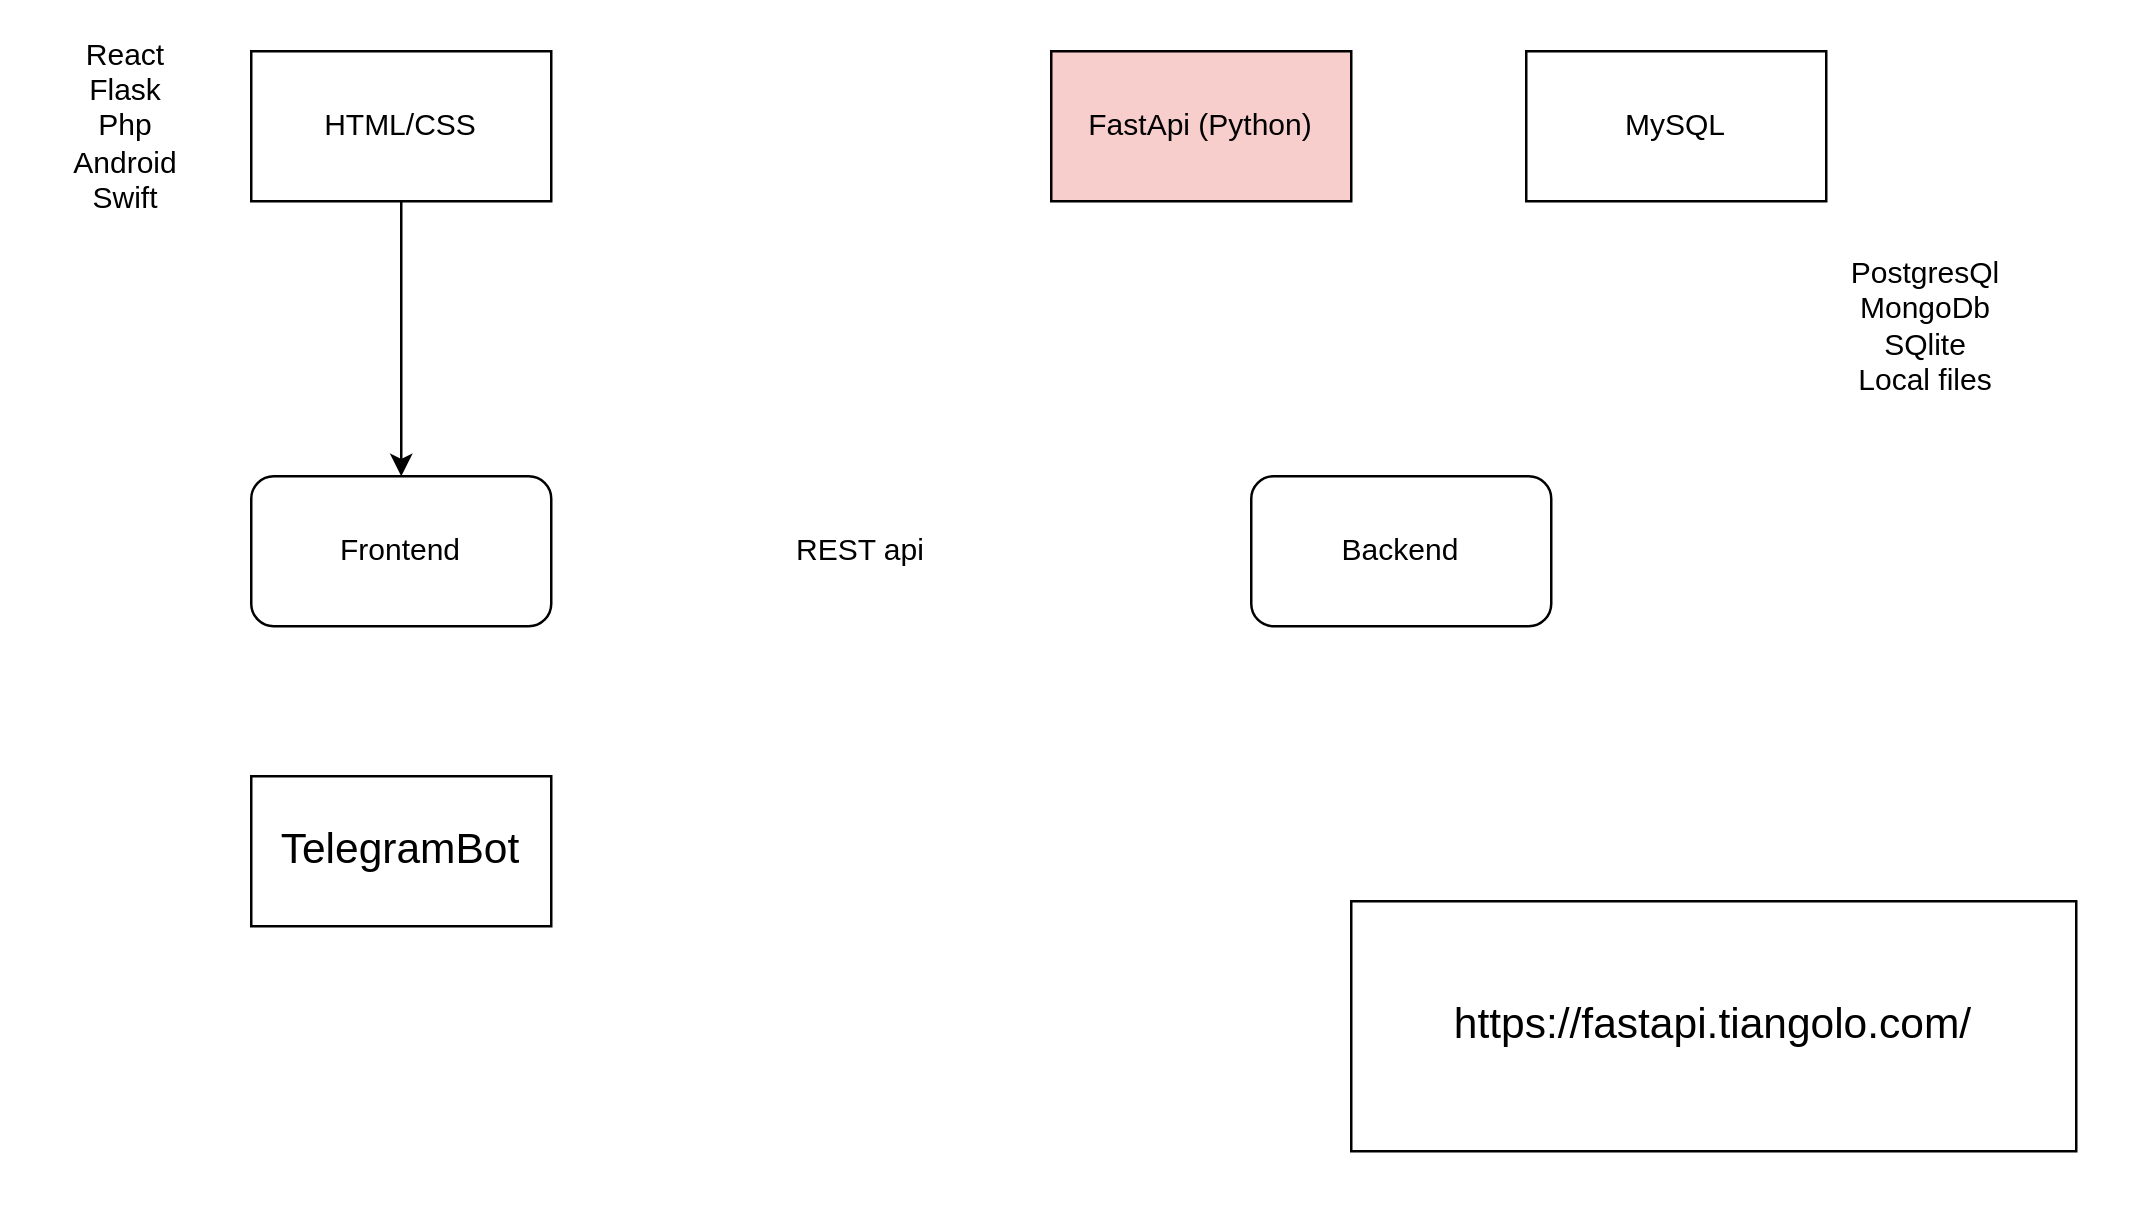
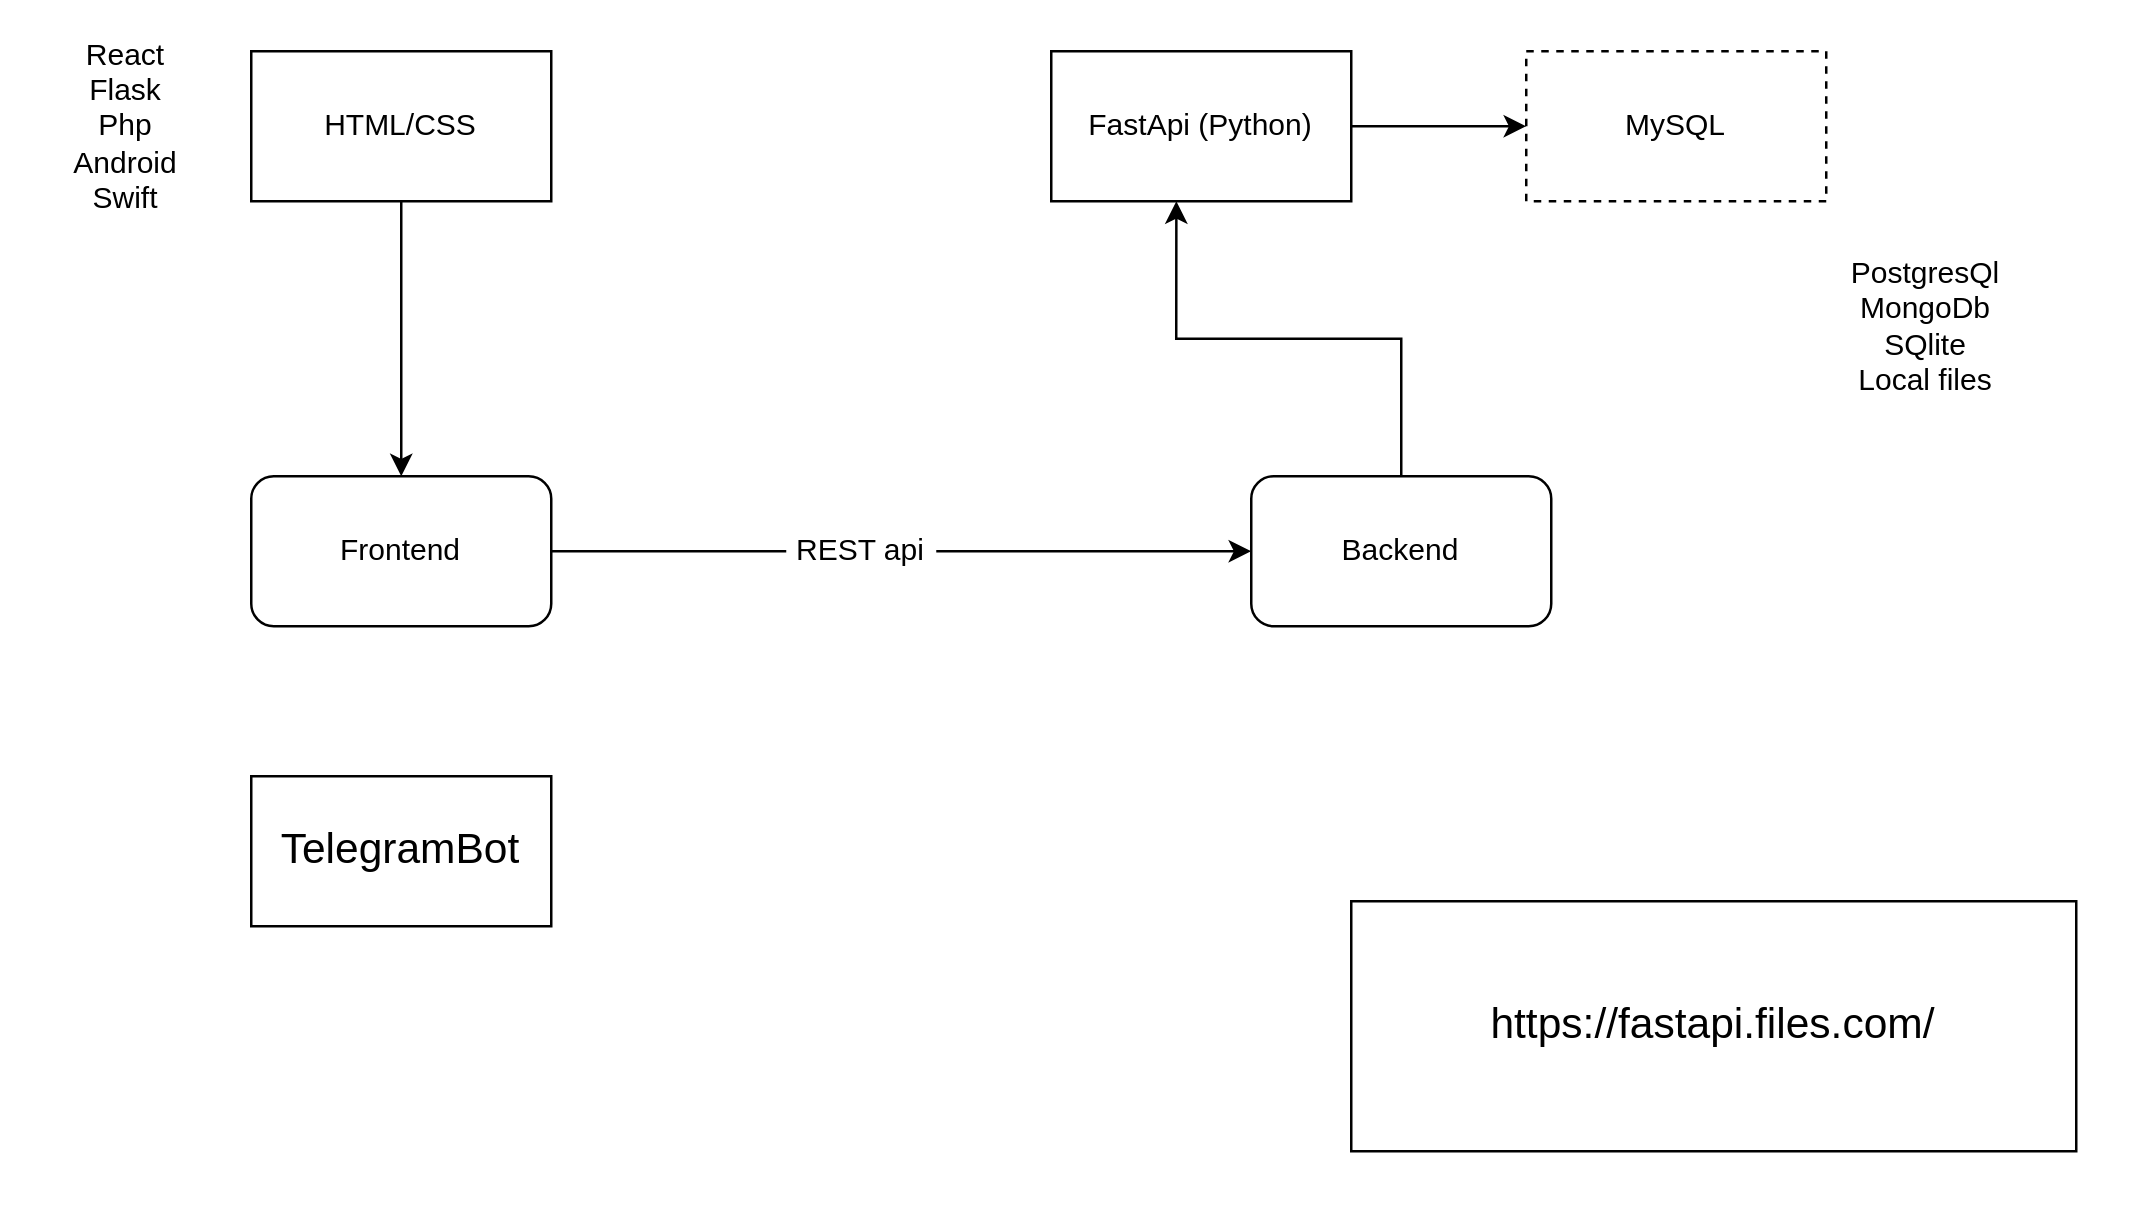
(1201, 126) -> (1201, 126)
none -> (1430, 126)
(1676, 126) -> (1676, 126)
none -> (1297, 339)
none -> (668, 551)
none -> (1085, 551)
(1714, 1026) -> (1714, 1026)
